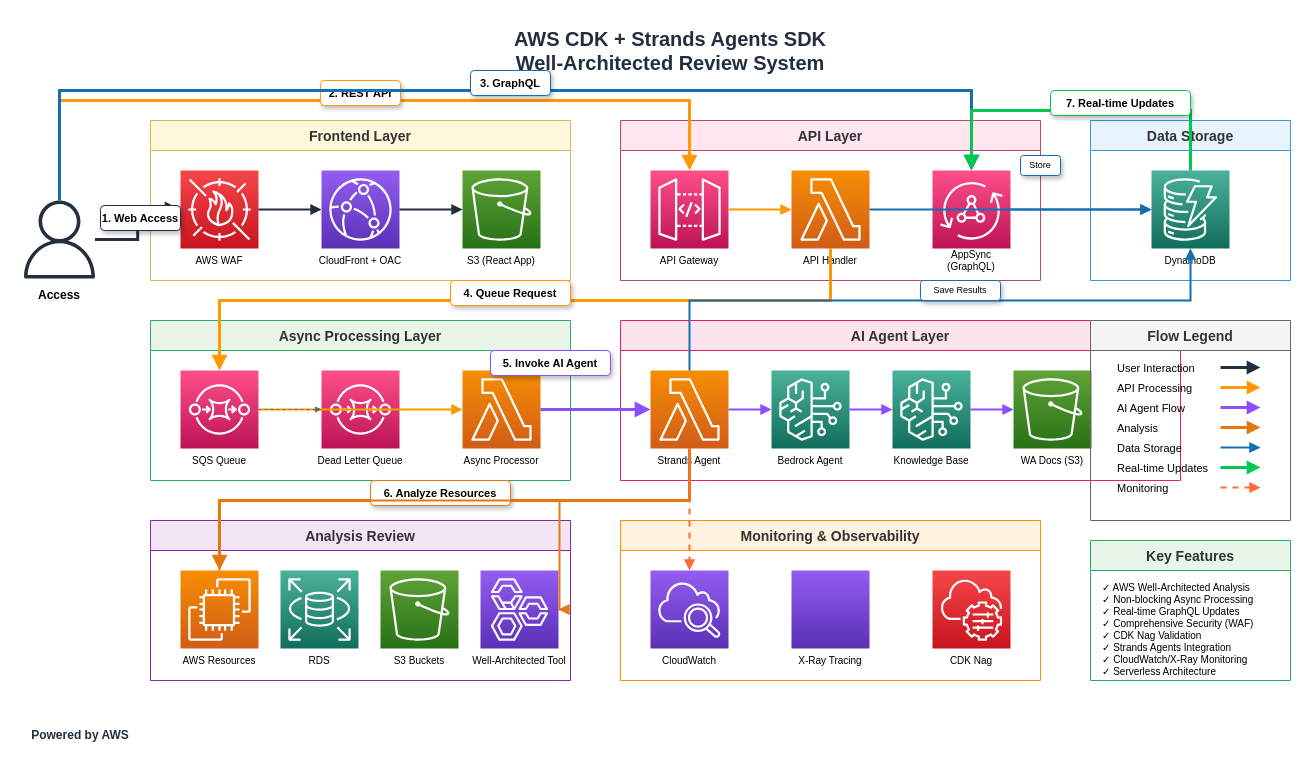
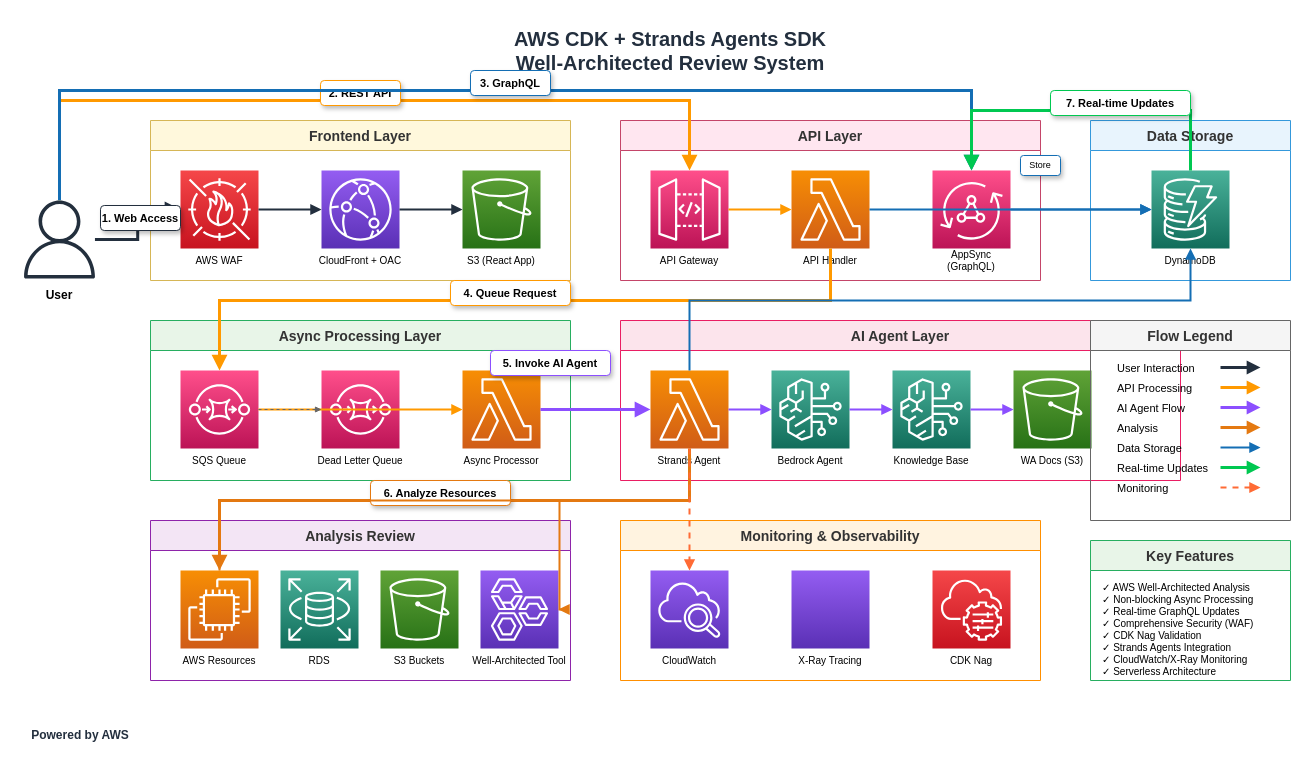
(961, 291) -> none
(60, 296) -> (60, 296)
